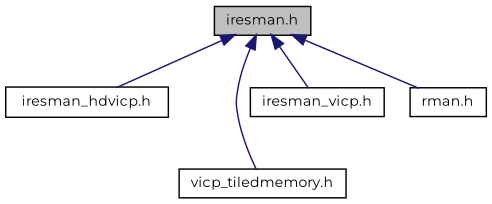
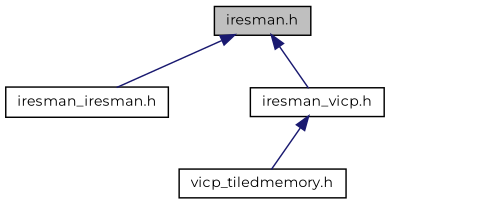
(87, 102) -> (87, 102)
(448, 102) -> none
(237, 109) -> (286, 149)
